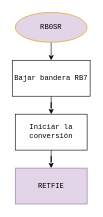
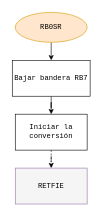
(51, 27) -> (51, 27)
(51, 161) -> (51, 161)
(51, 186) -> (51, 186)
